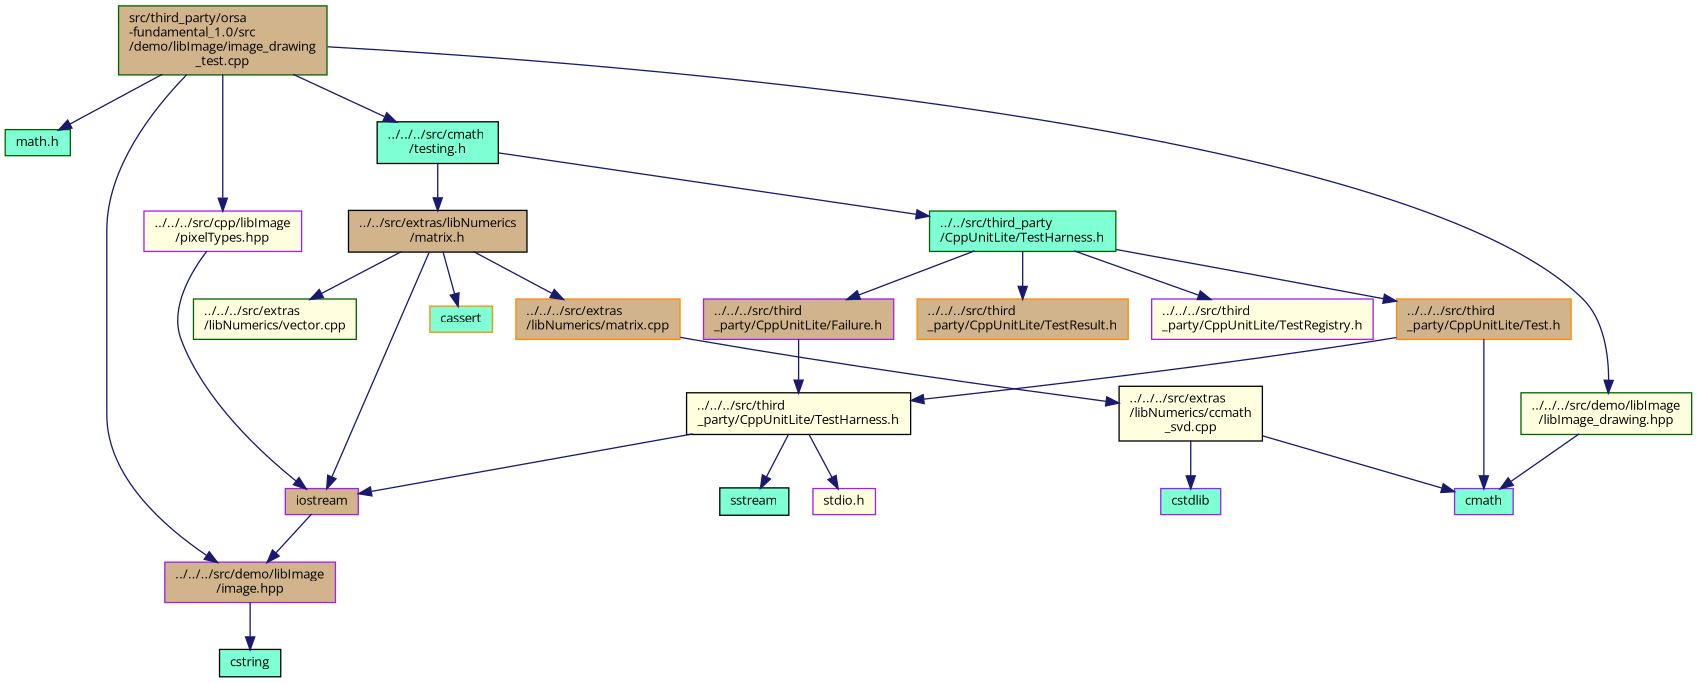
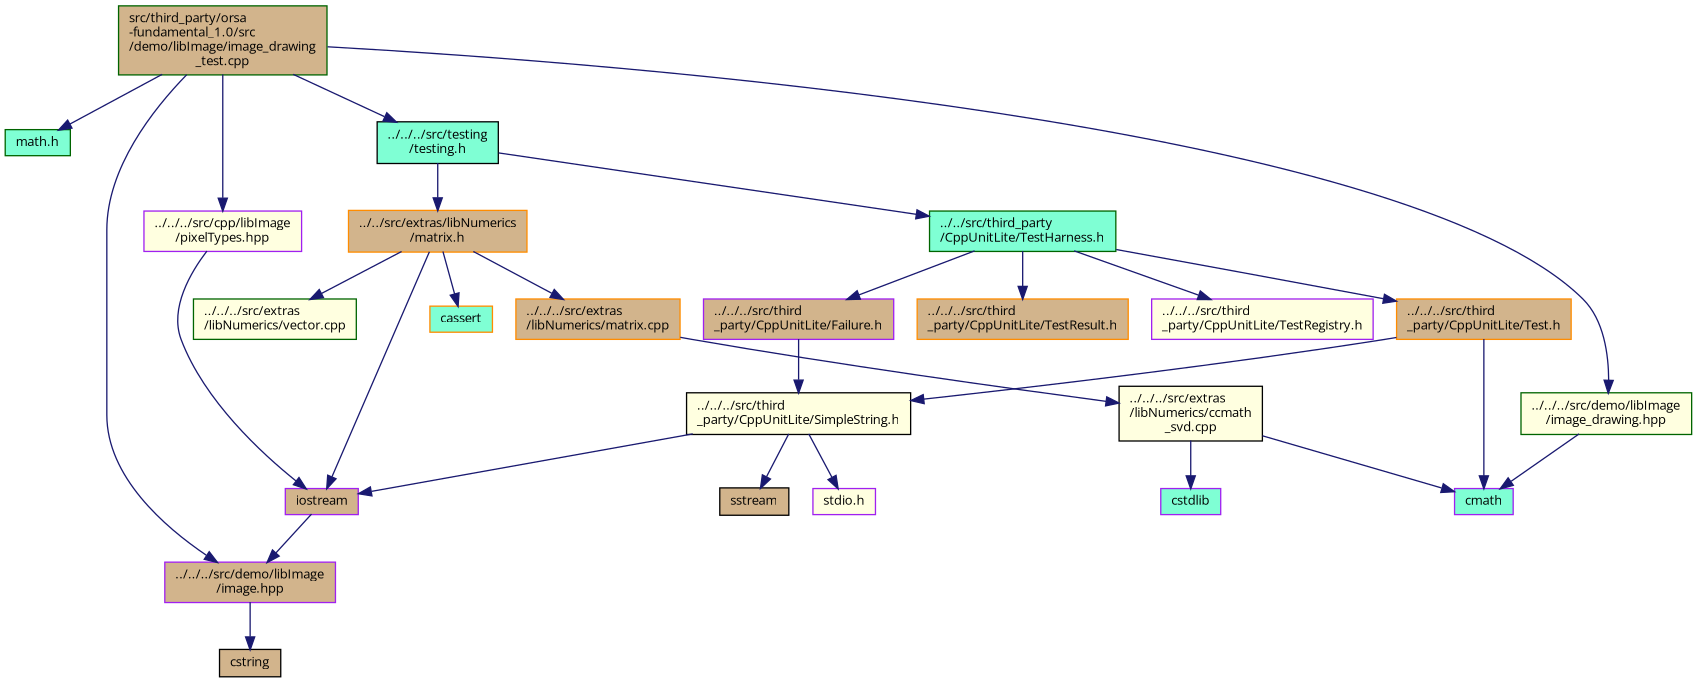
(438, 143) -> (438, 143)
(438, 231) -> (438, 231)
(799, 414) -> (799, 414)
(1606, 414) -> (1606, 414)
(754, 502) -> (754, 502)
(250, 663) -> (250, 663)
